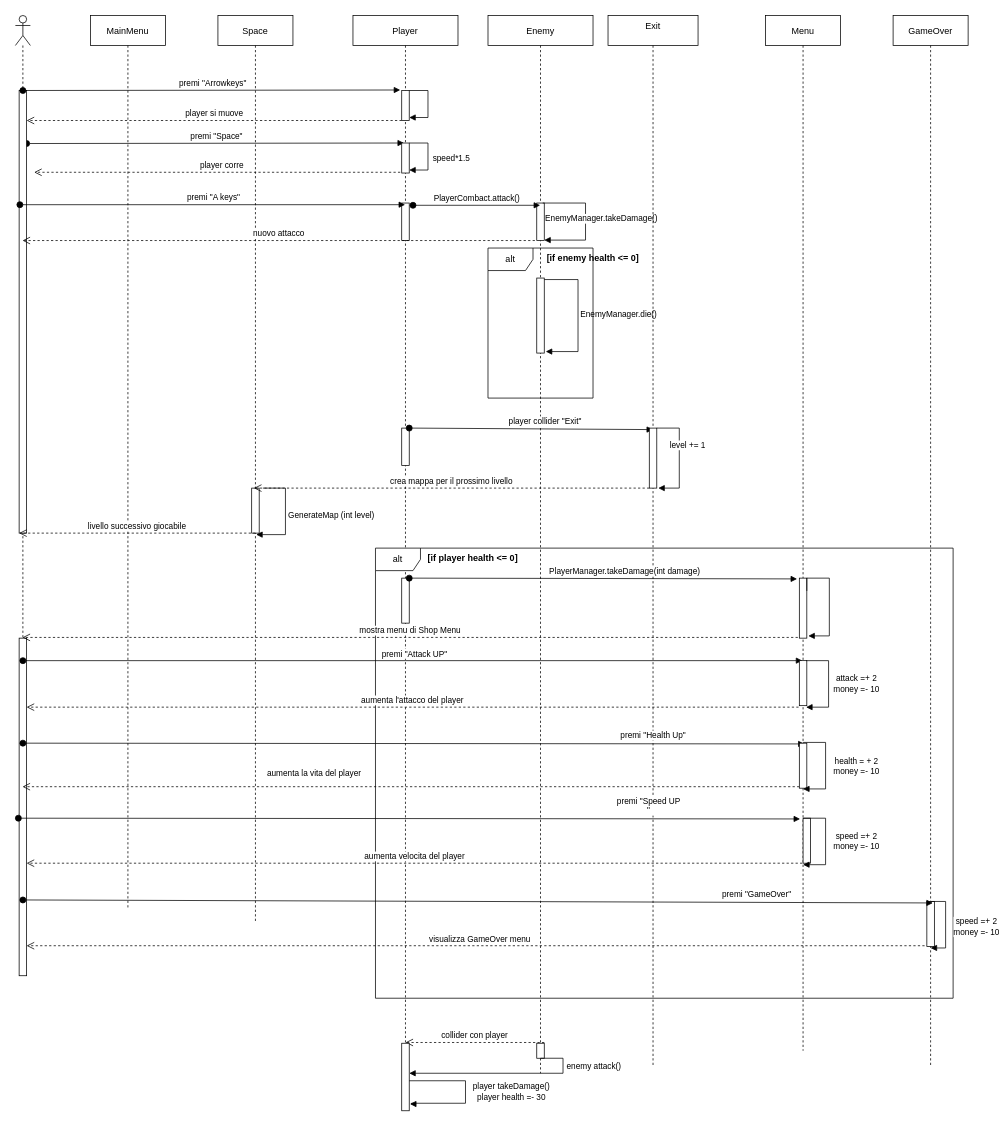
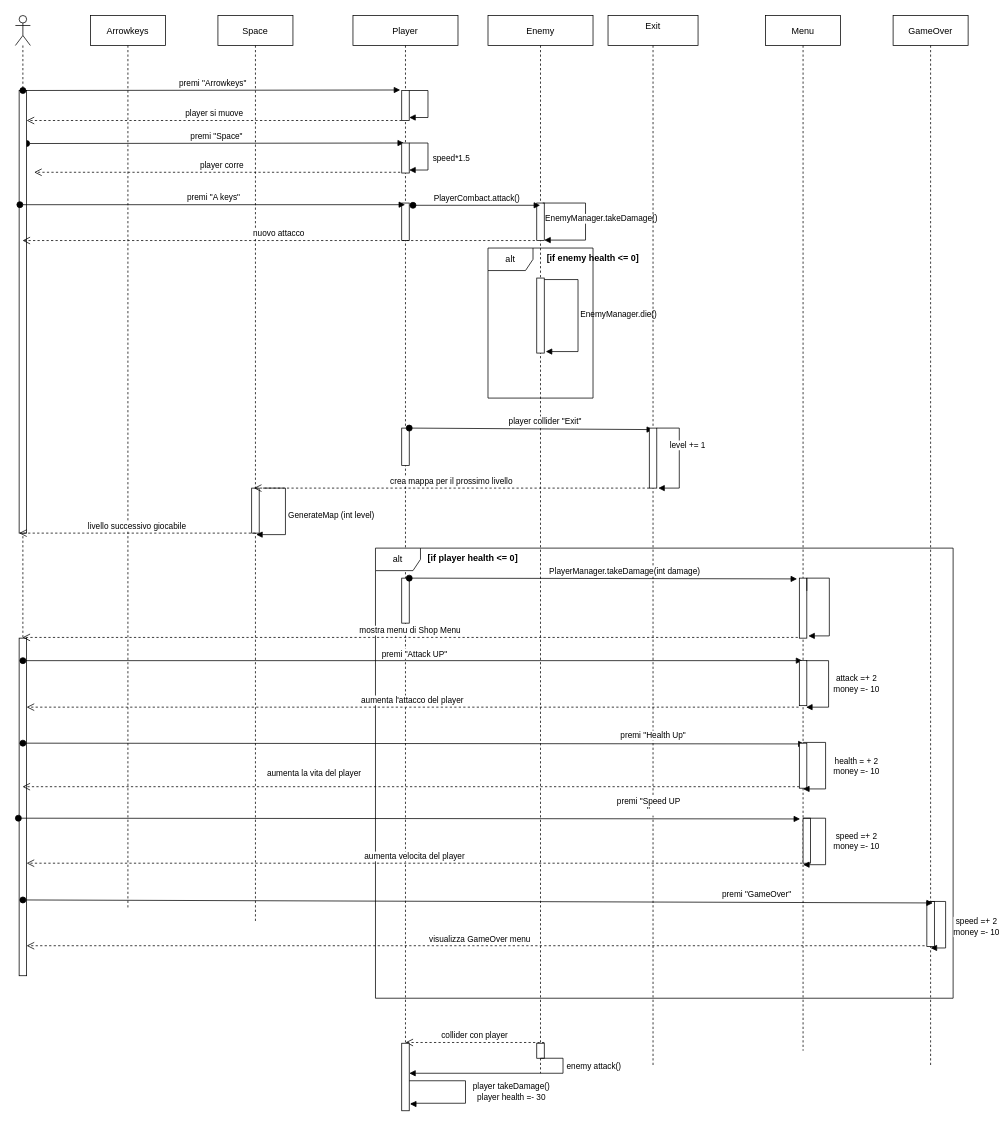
(128, 31) -> (128, 31)
